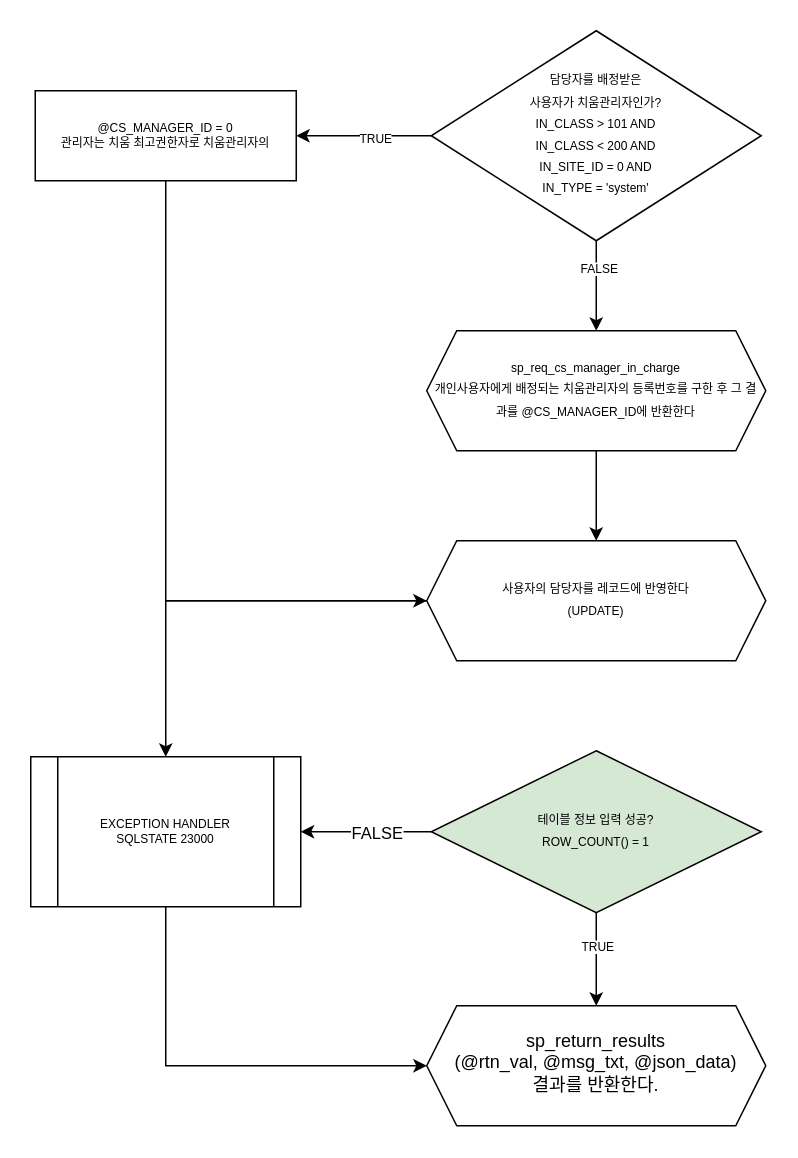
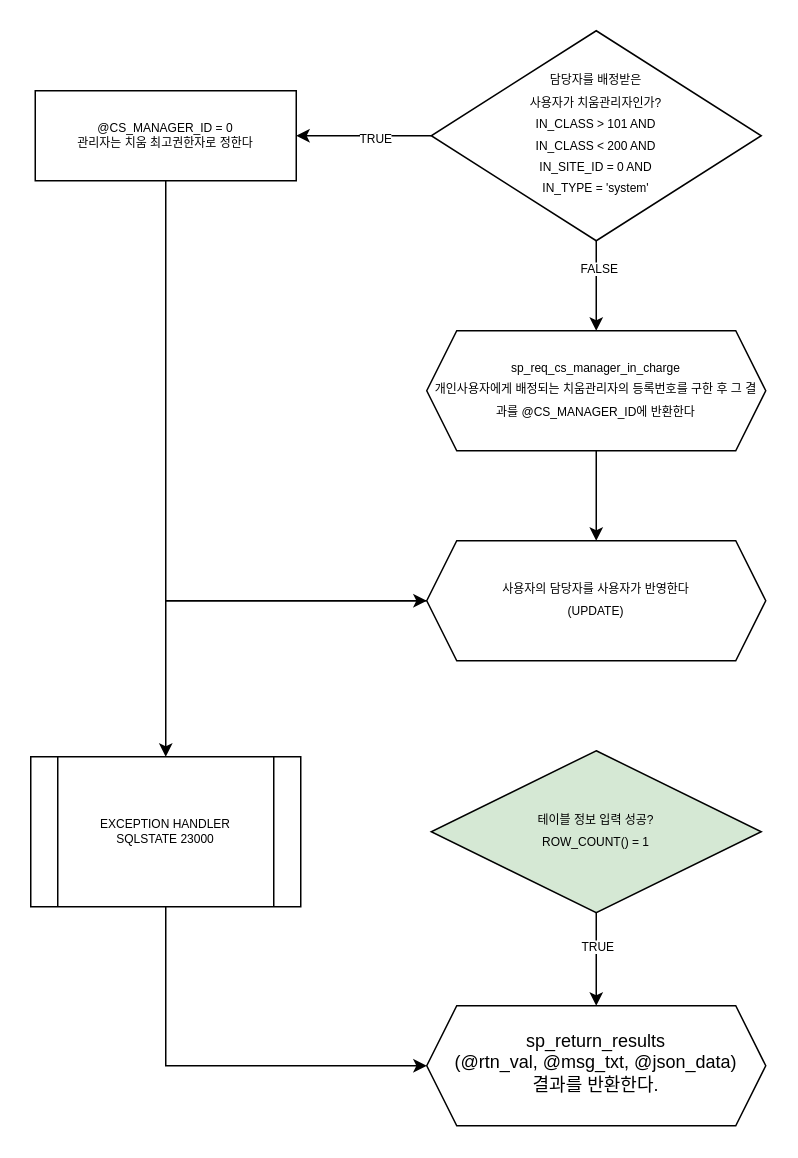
(166, 136) -> (166, 136)
(596, 598) -> (596, 598)
(371, 832) -> none
